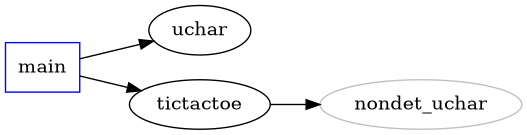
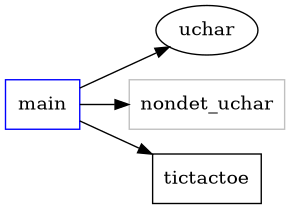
(200, 104) -> (207, 179)
(288, 104) -> (97, 104)
(421, 104) -> (207, 104)
